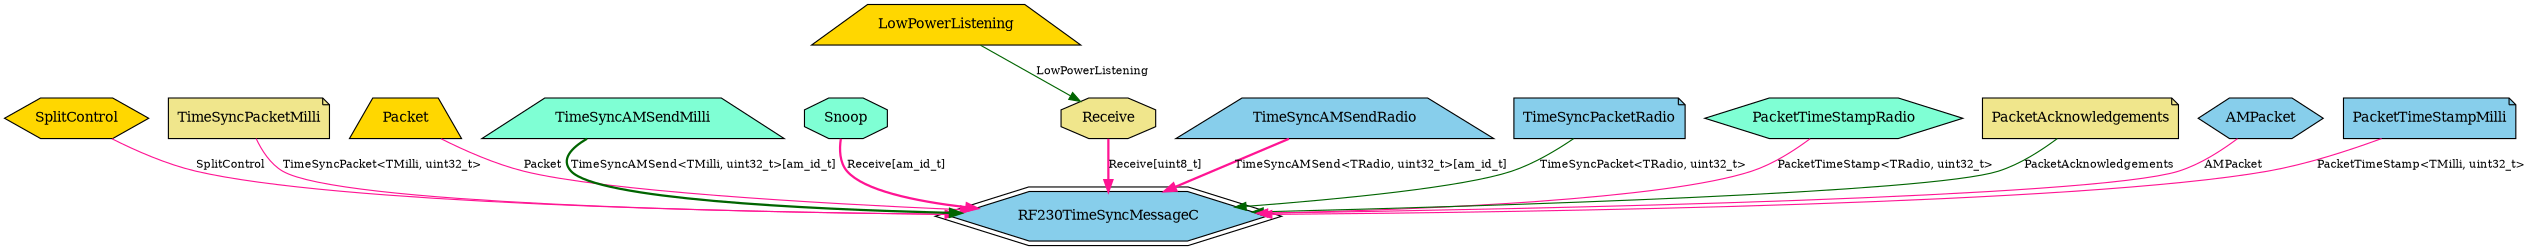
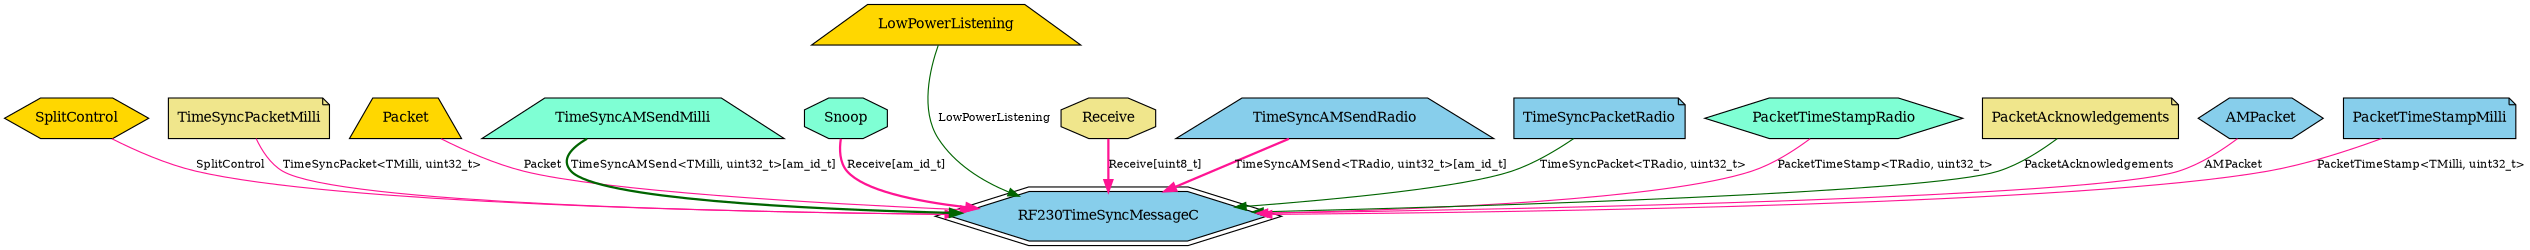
(1026, 71) -> (937, 136)
